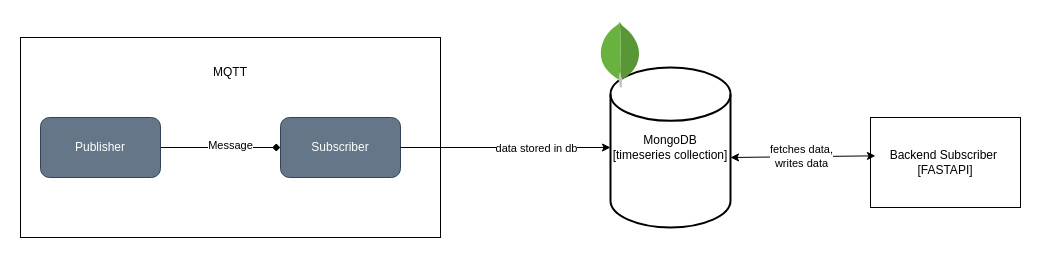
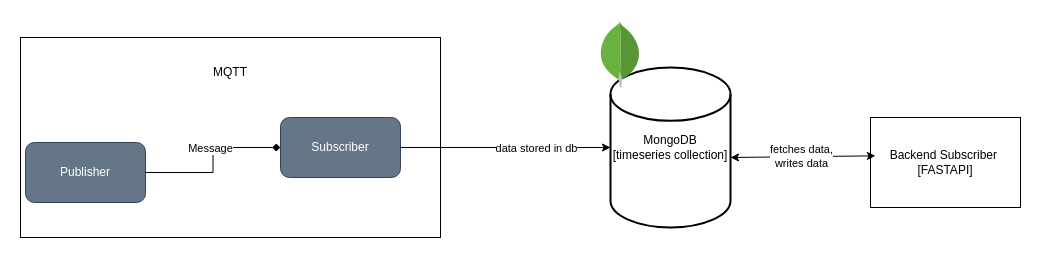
(101, 148) -> (86, 173)
